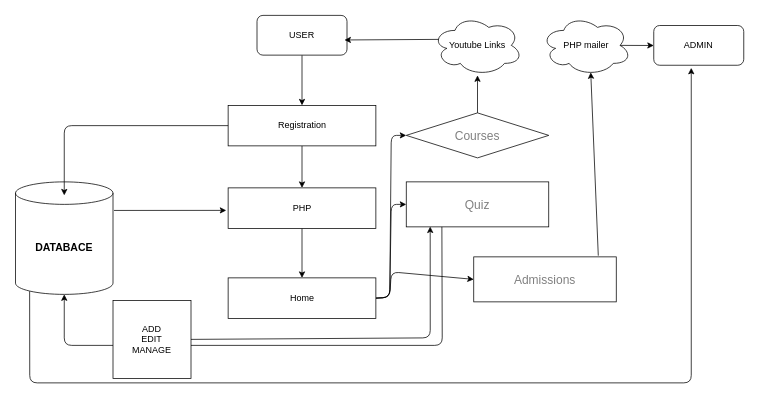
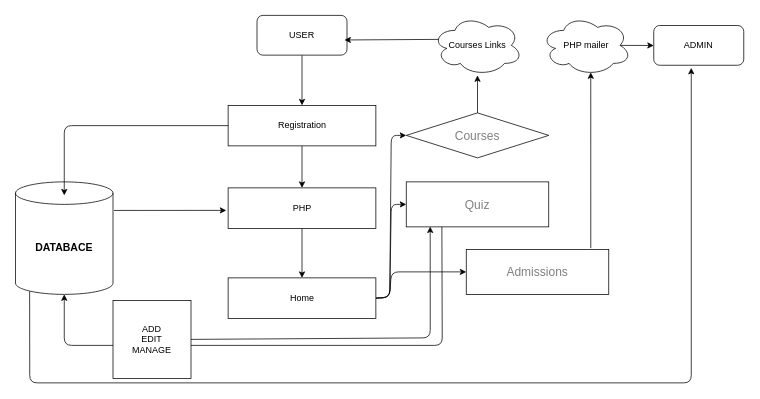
(477, 45) -> (477, 45)
(545, 279) -> (537, 272)
